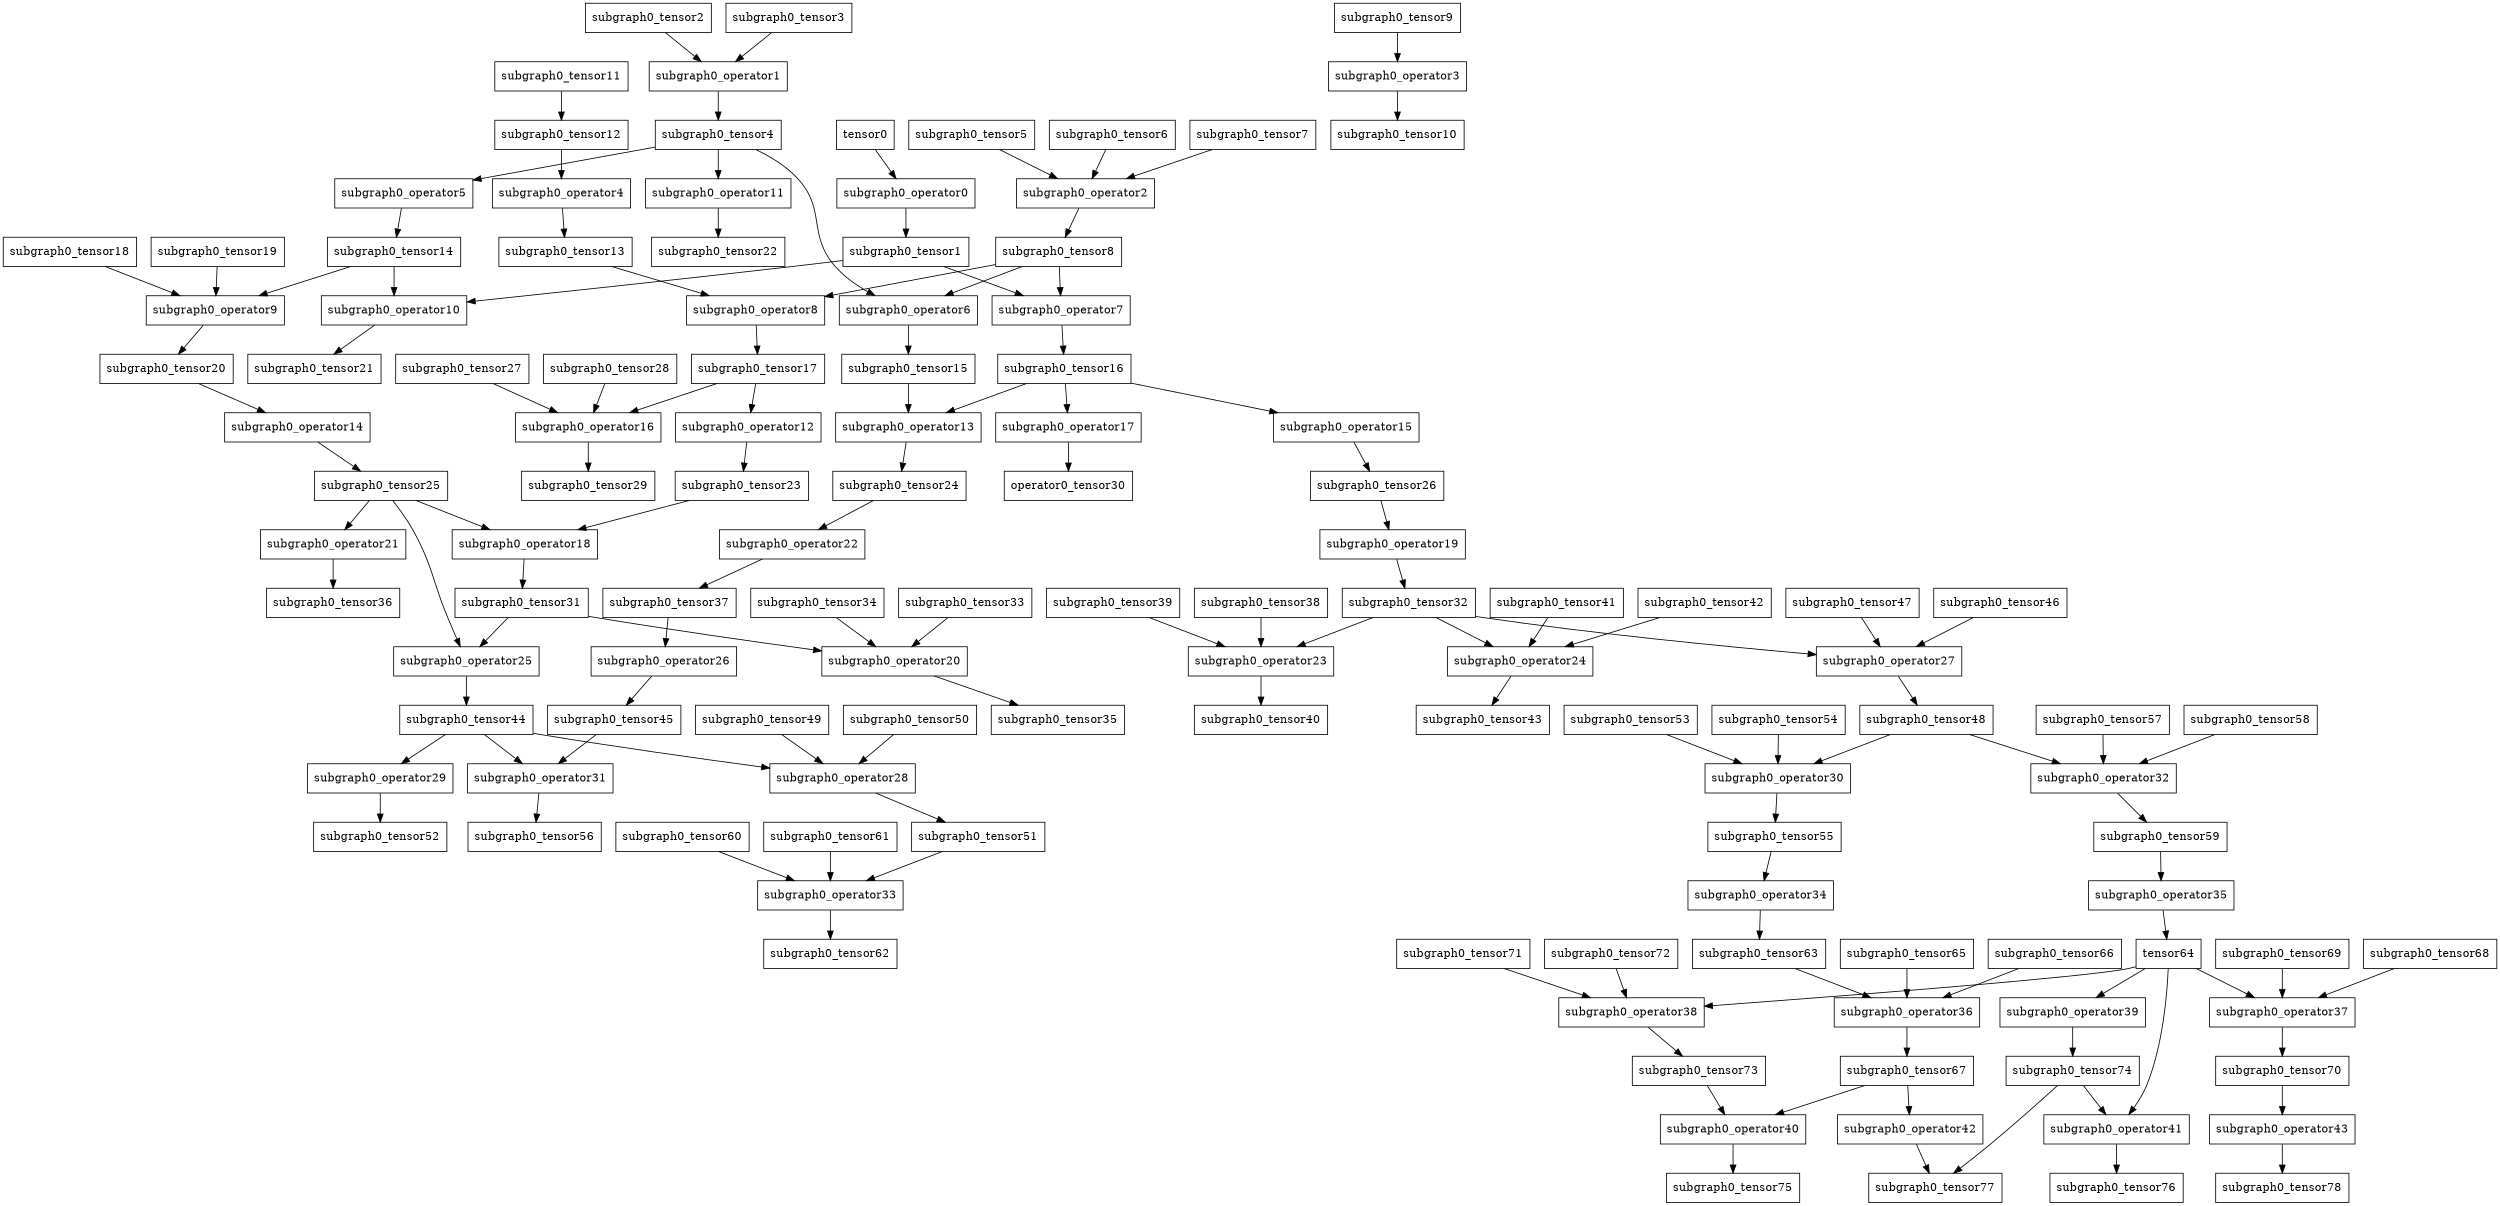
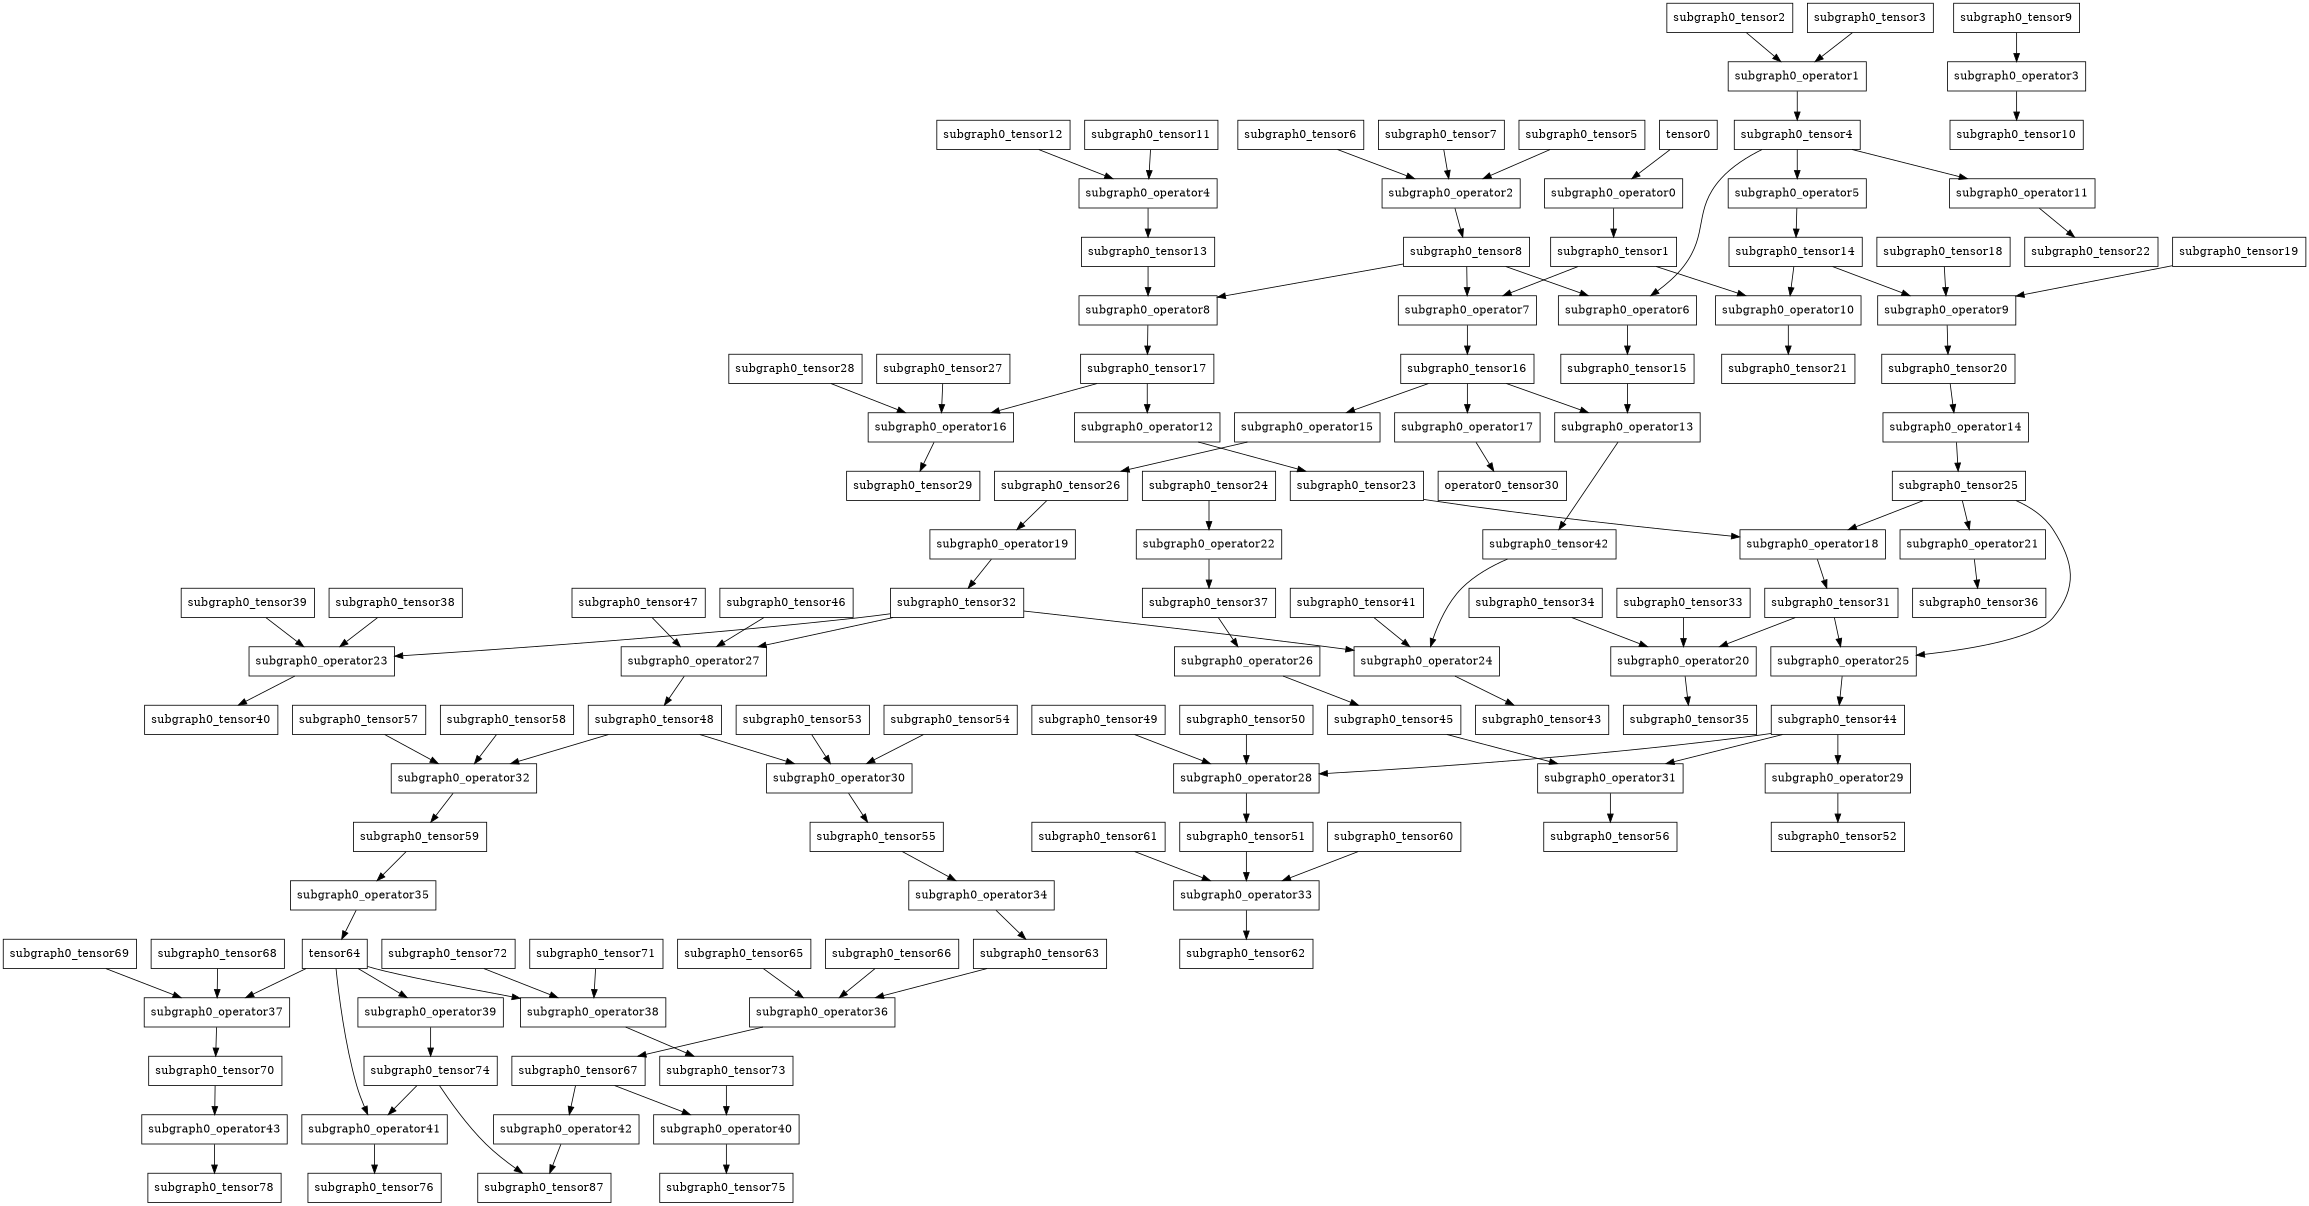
(561, 102) -> (1150, 160)
(905, 453) -> (1591, 482)
(1935, 1188) -> (544, 1188)
